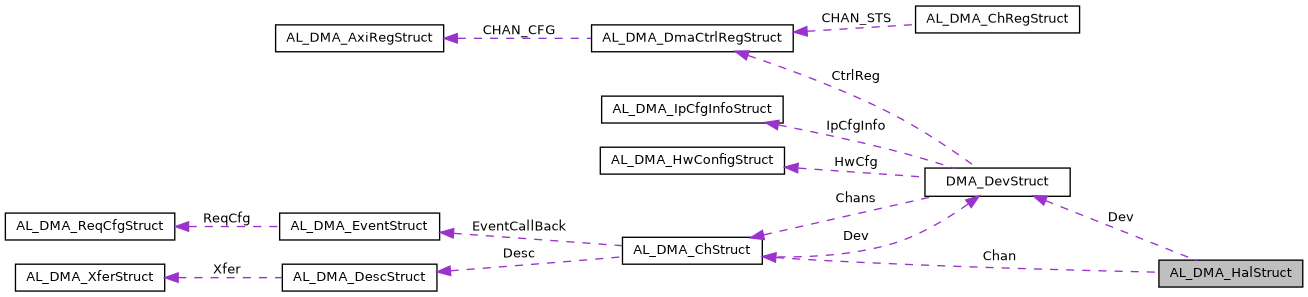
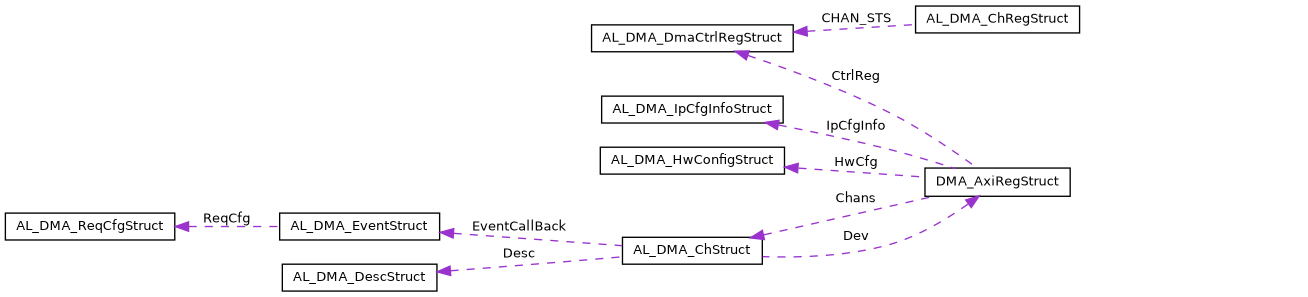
(360, 38) -> none
(998, 182) -> (998, 182)
(1231, 274) -> none
(90, 278) -> none
